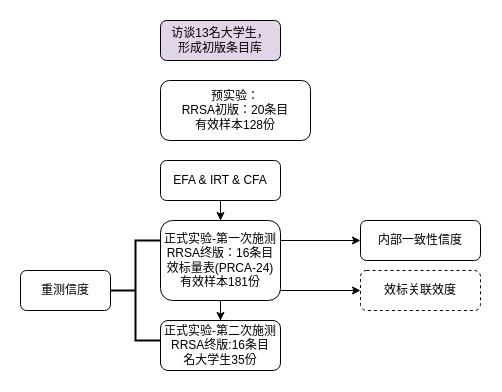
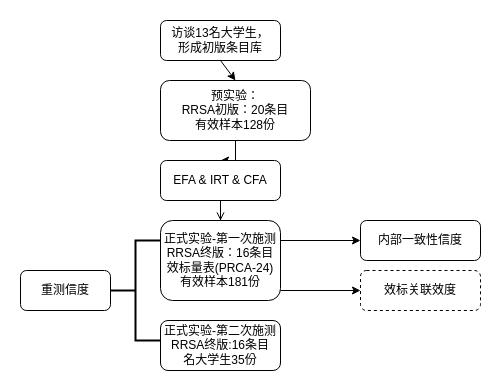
(221, 41) -> (221, 41)
none -> (226, 68)
none -> (236, 155)
(221, 212) -> (221, 214)
(221, 315) -> none
